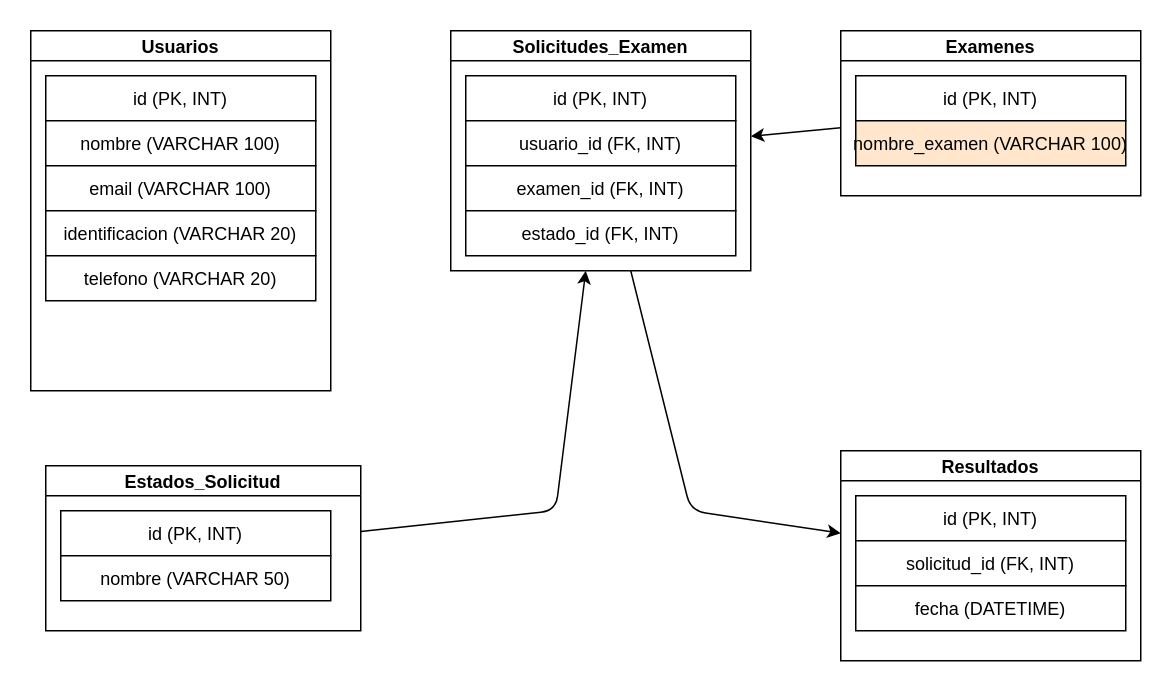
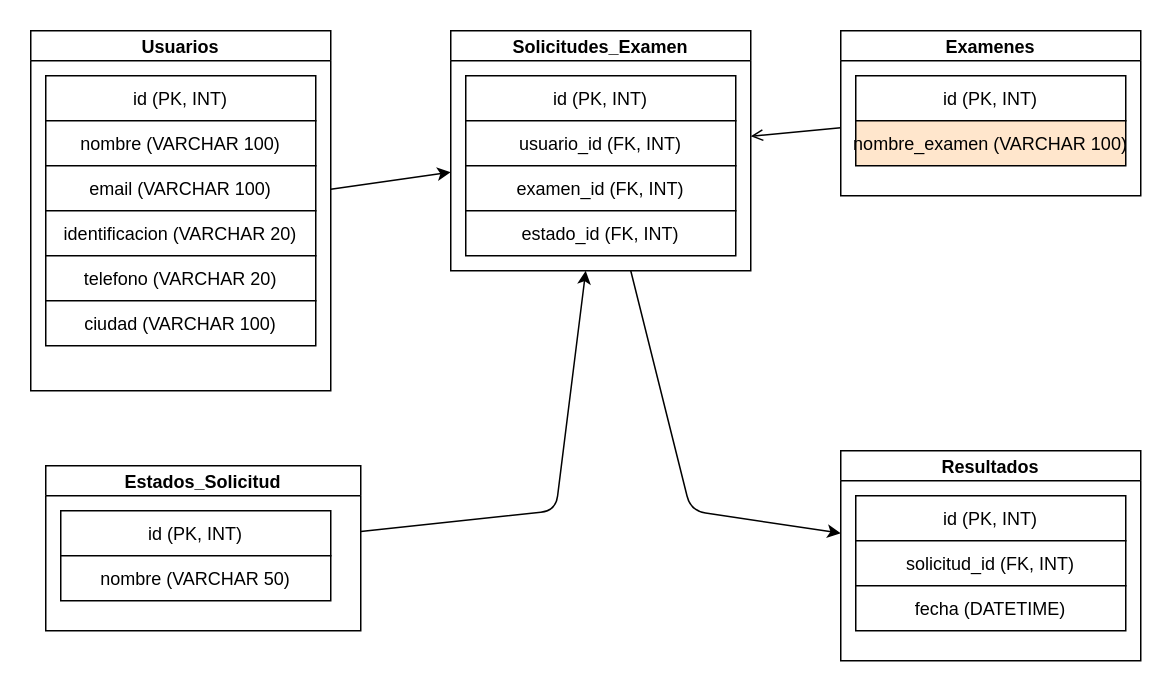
(762, 135) -> (759, 136)
none -> (387, 181)
none -> (181, 323)
